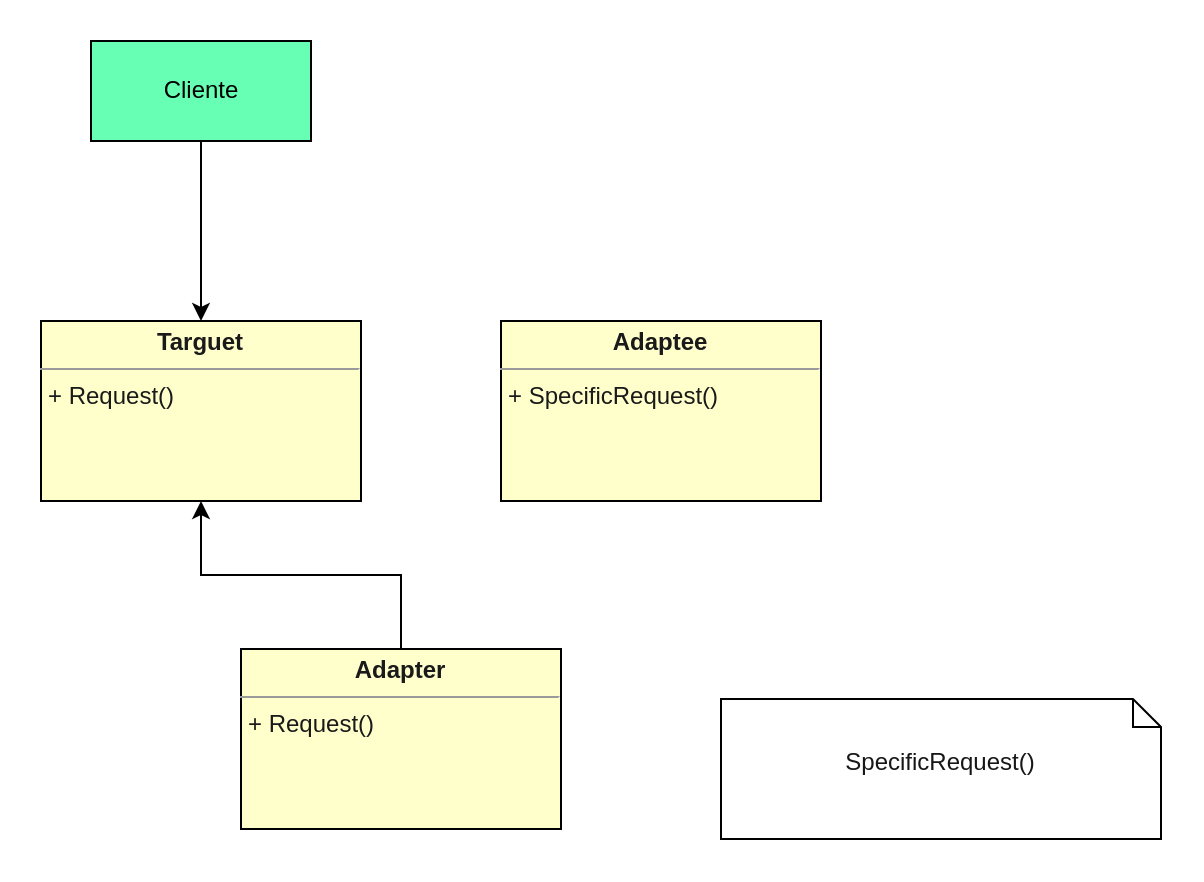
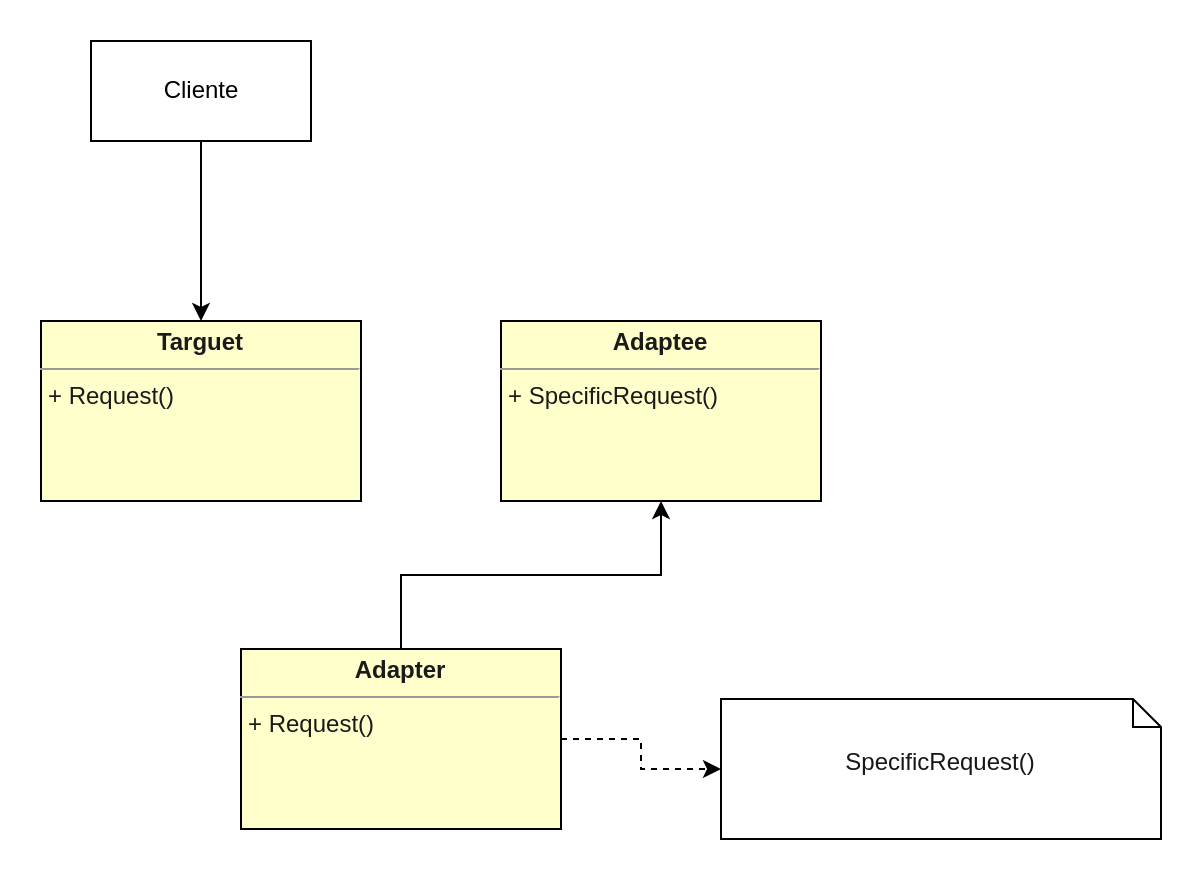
(201, 91) -> (201, 91)
(272, 575) -> (560, 575)
none -> (641, 747)
